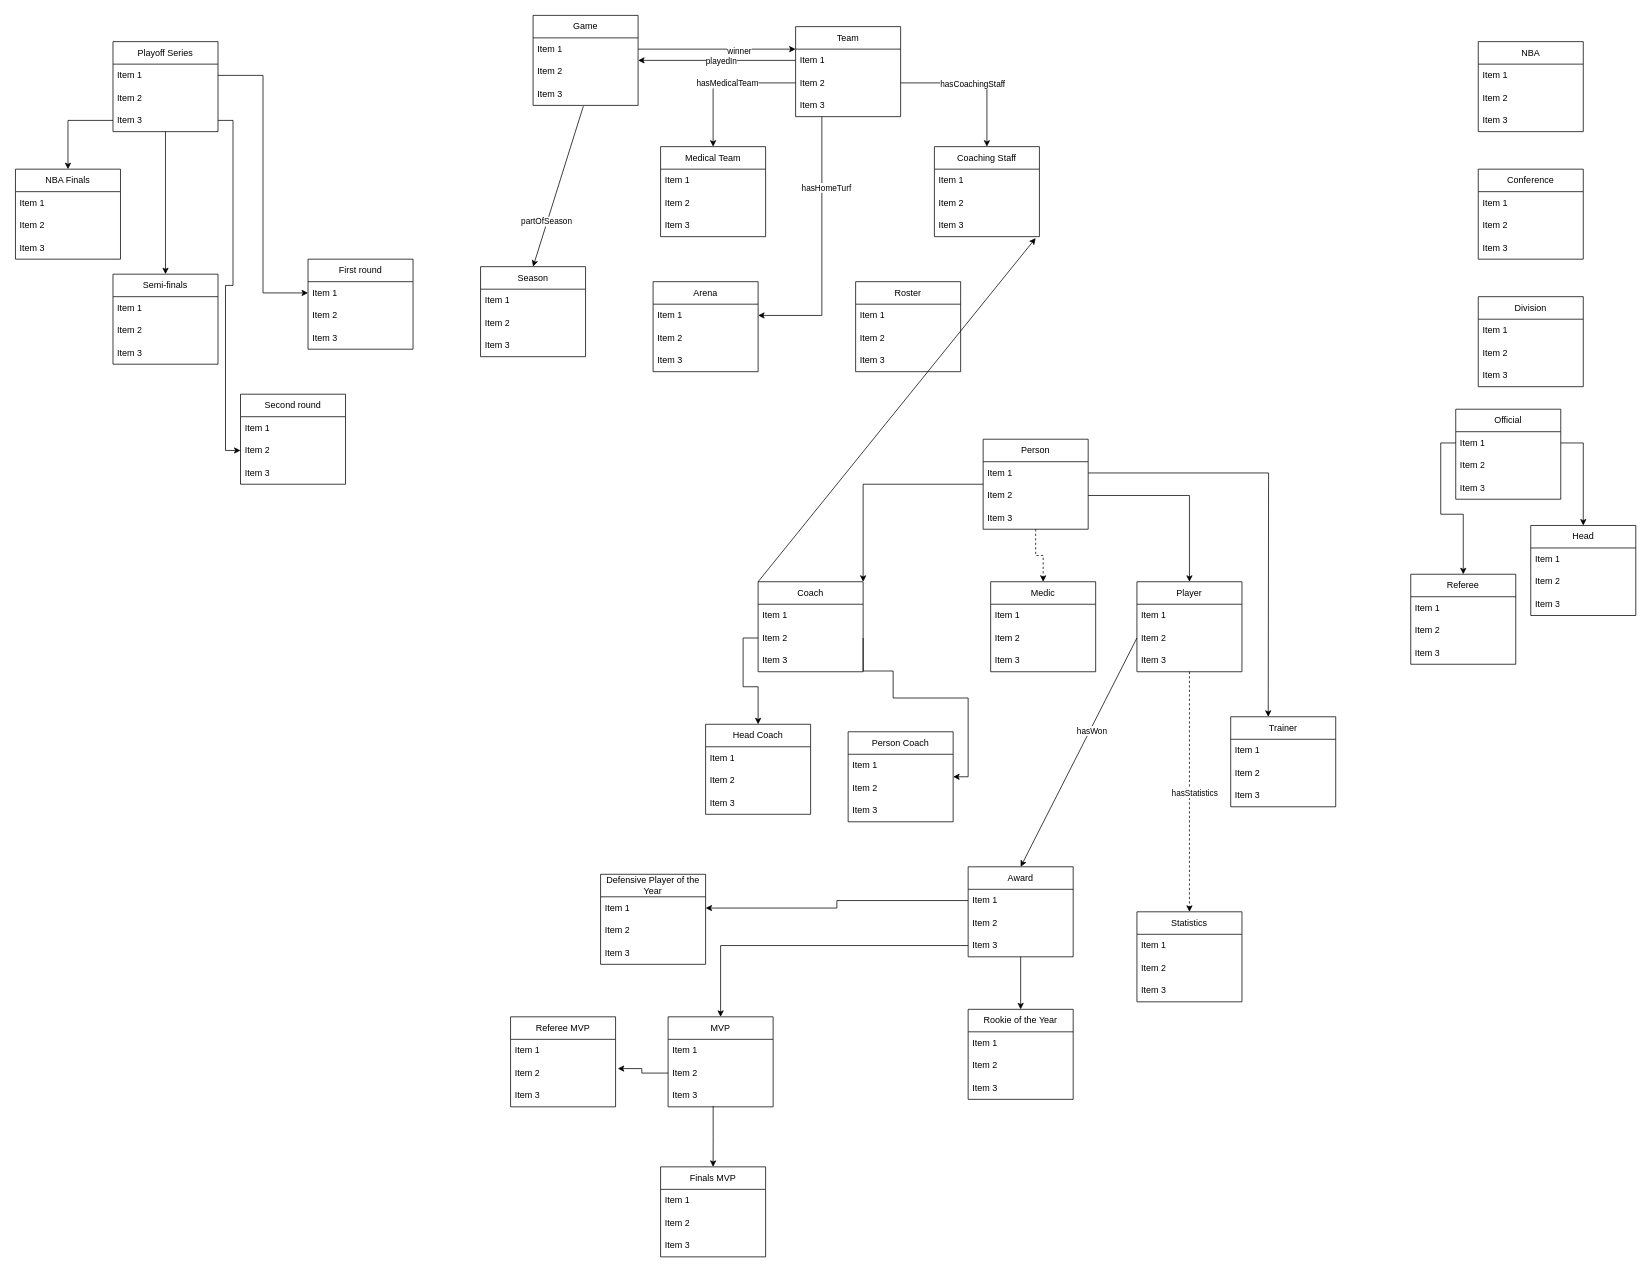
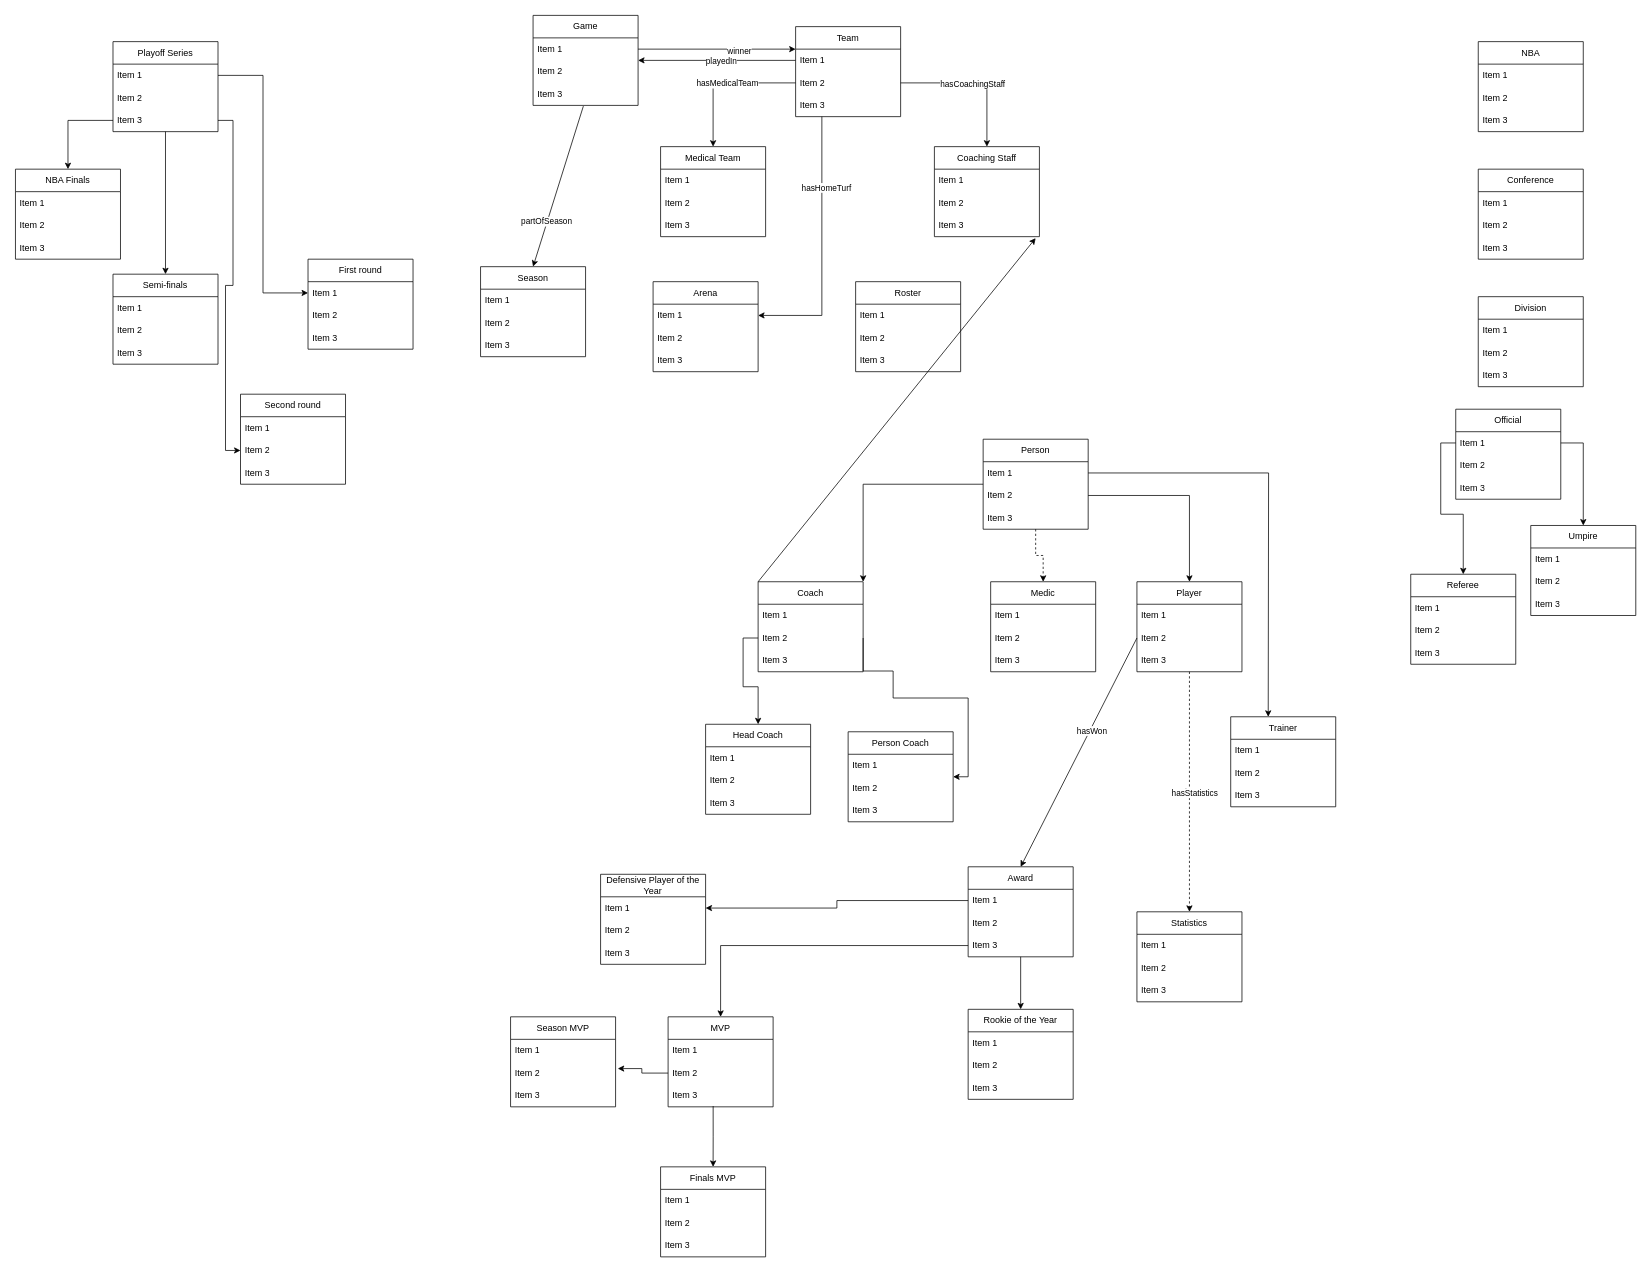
(1583, 537) -> (1583, 537)
(563, 1028) -> (563, 1028)
